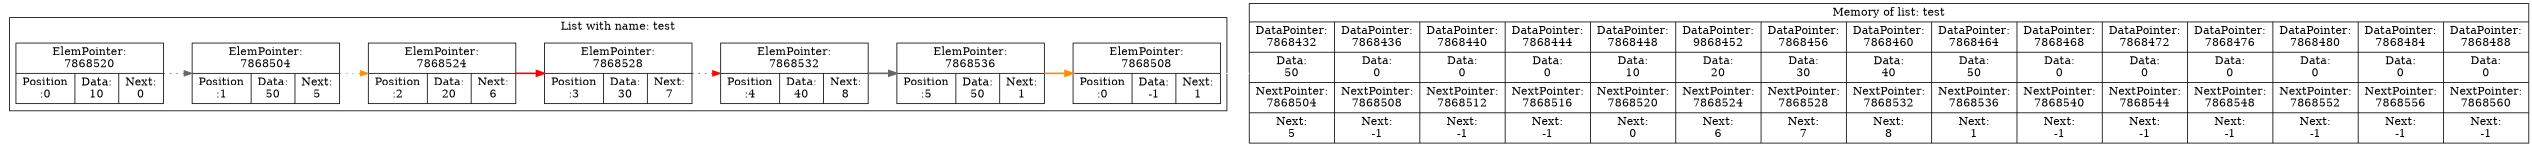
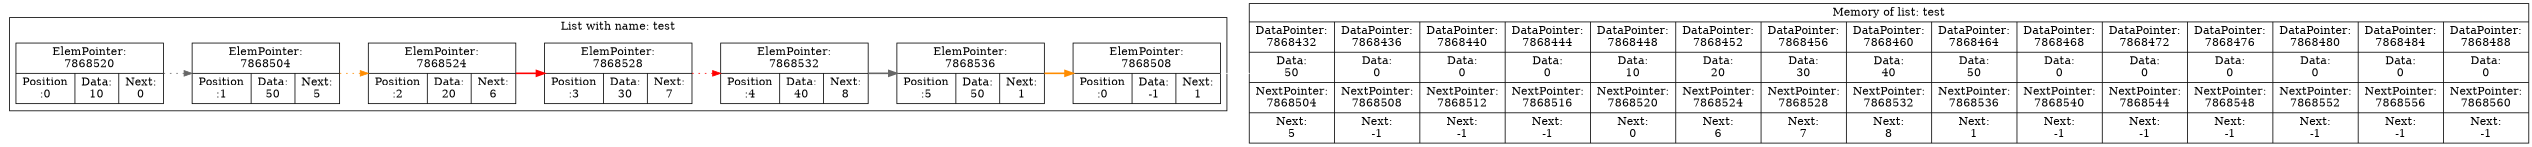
(1718, 43) -> (1718, 43)
